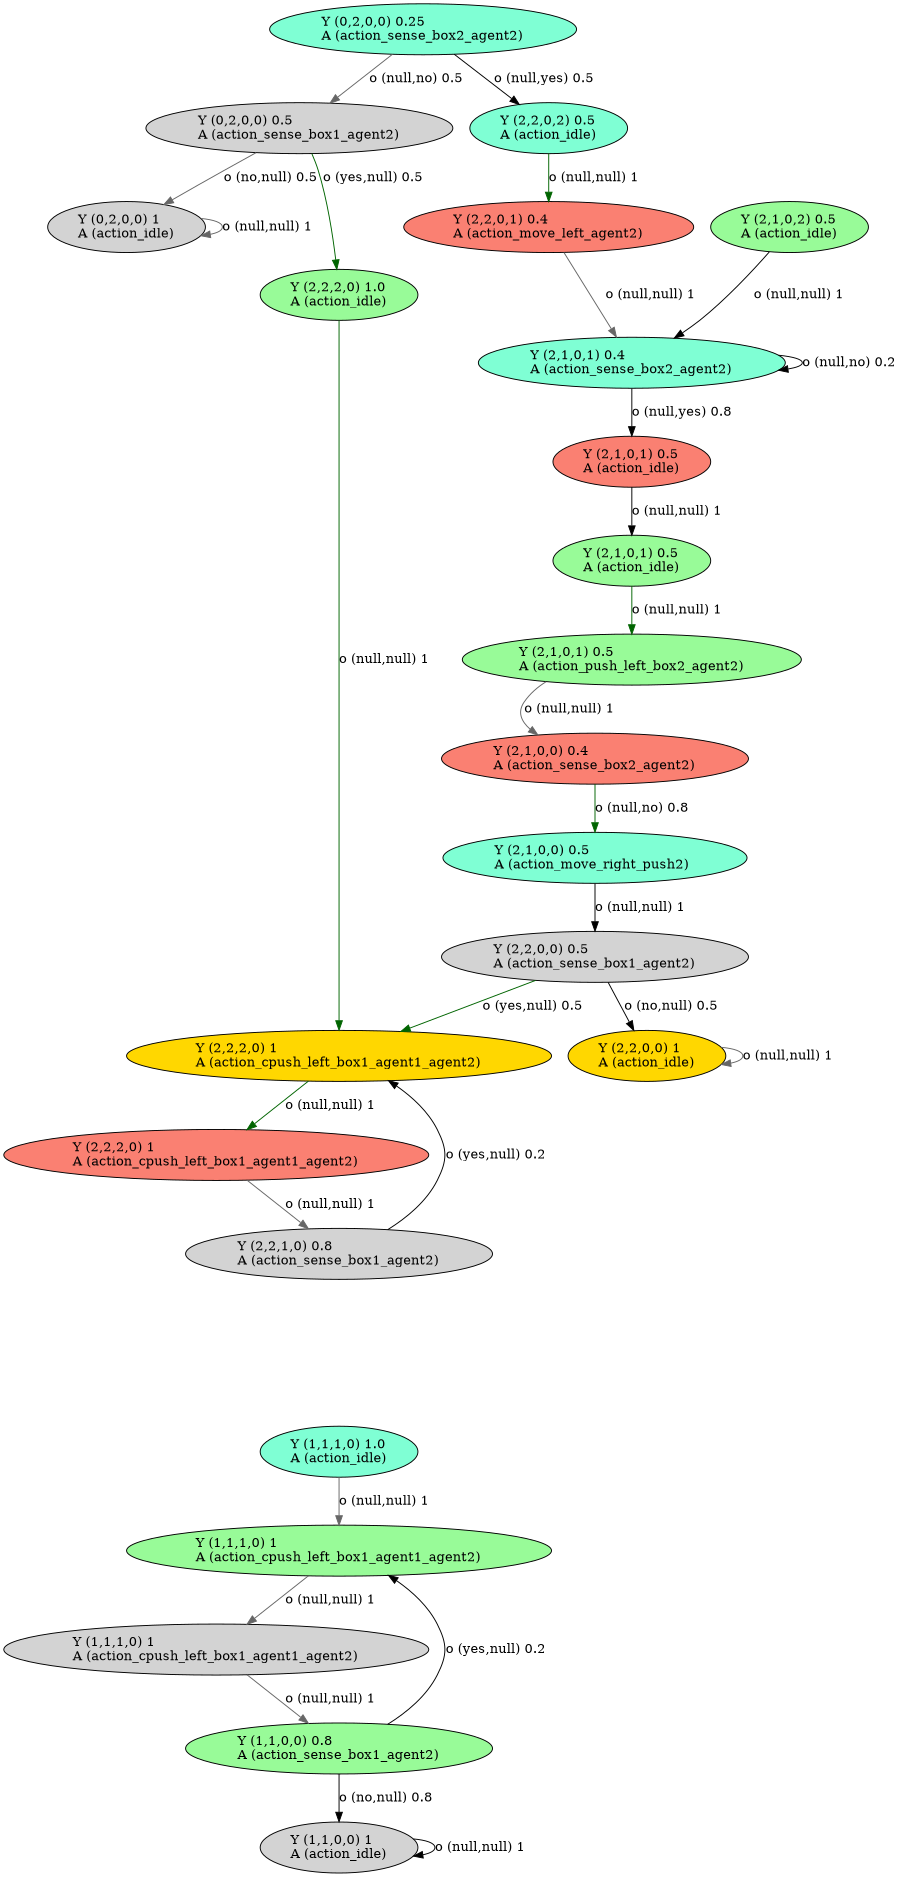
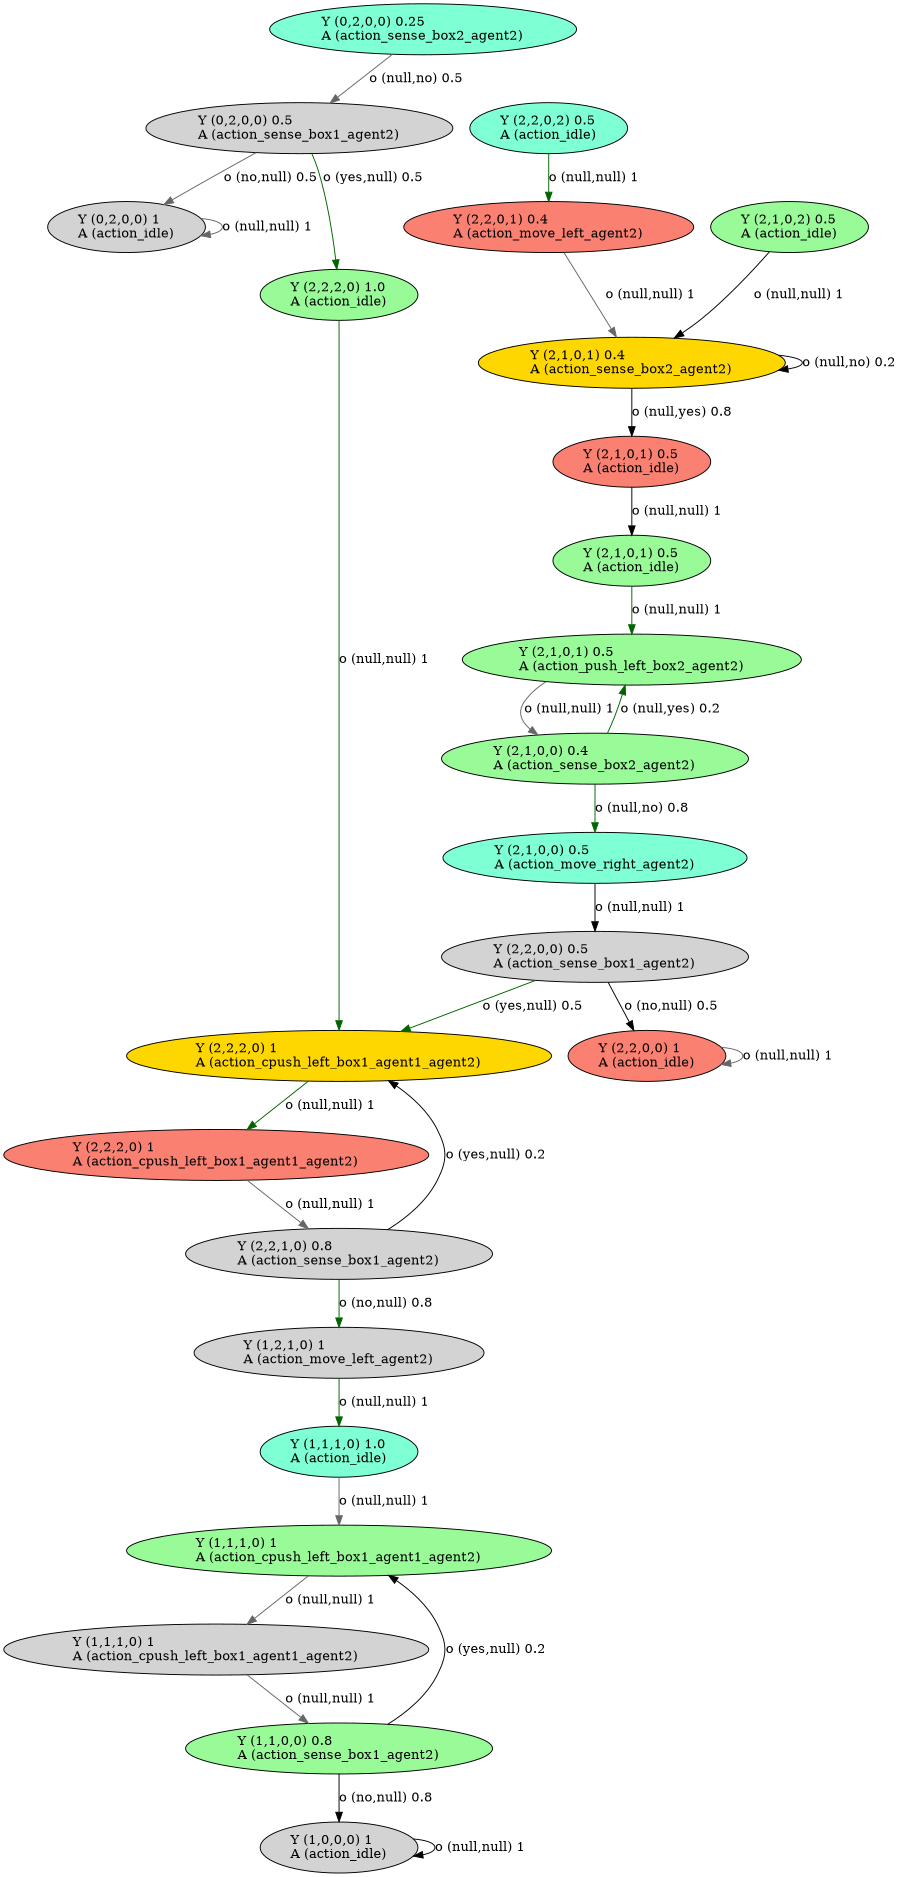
(483, 76) -> none
(632, 363) -> (632, 363)
none -> (616, 714)
(595, 759) -> (595, 759)
(595, 858) -> (595, 858)
(647, 1056) -> (647, 1056)
none -> (339, 1353)
(339, 1848) -> (339, 1848)
